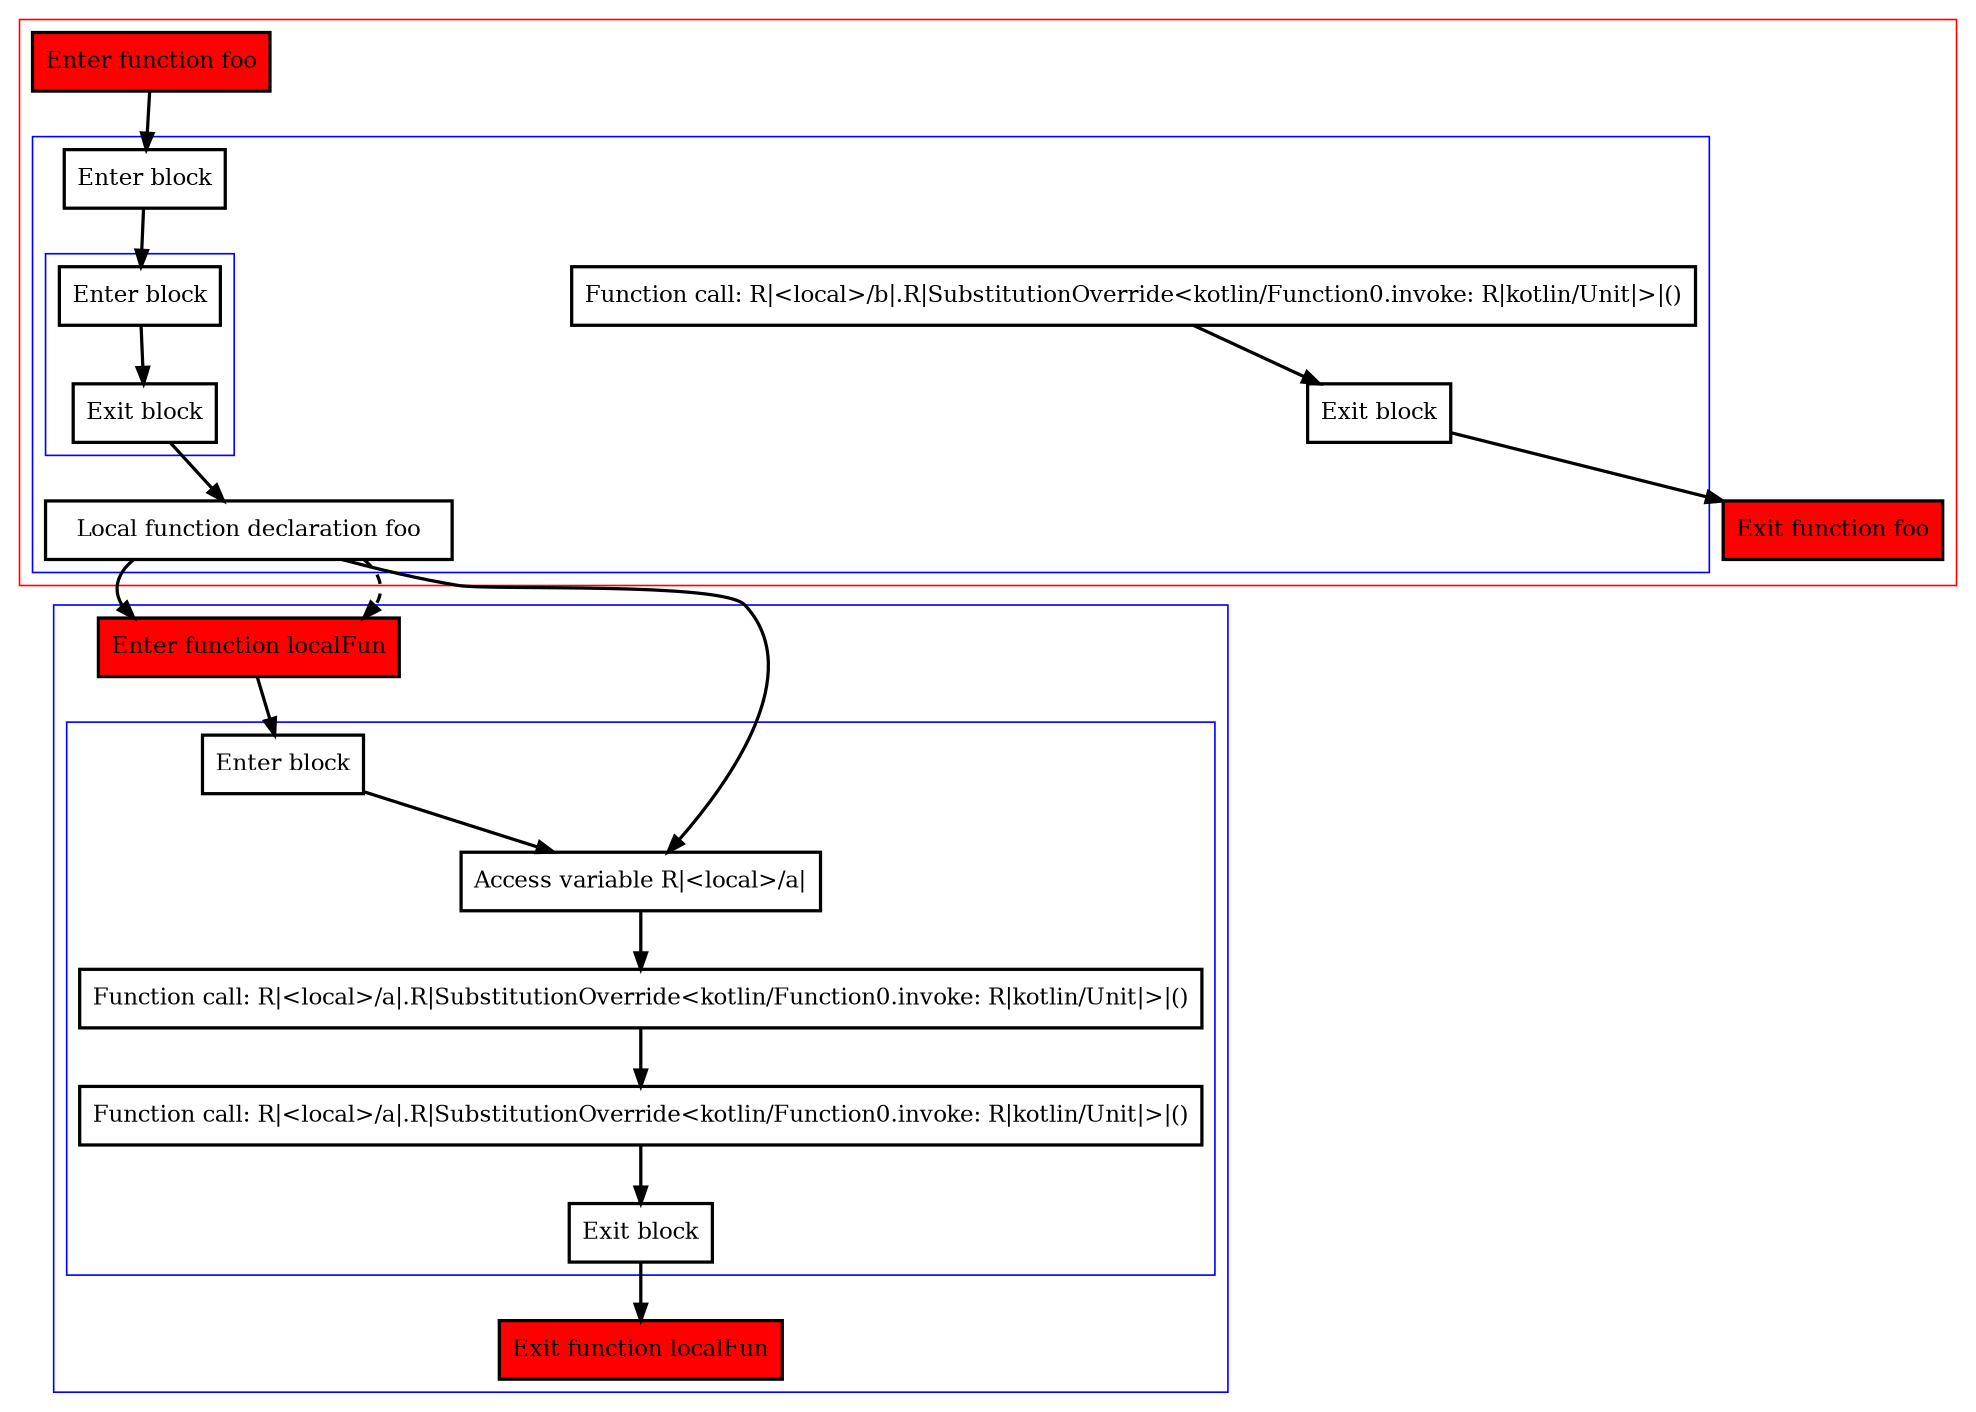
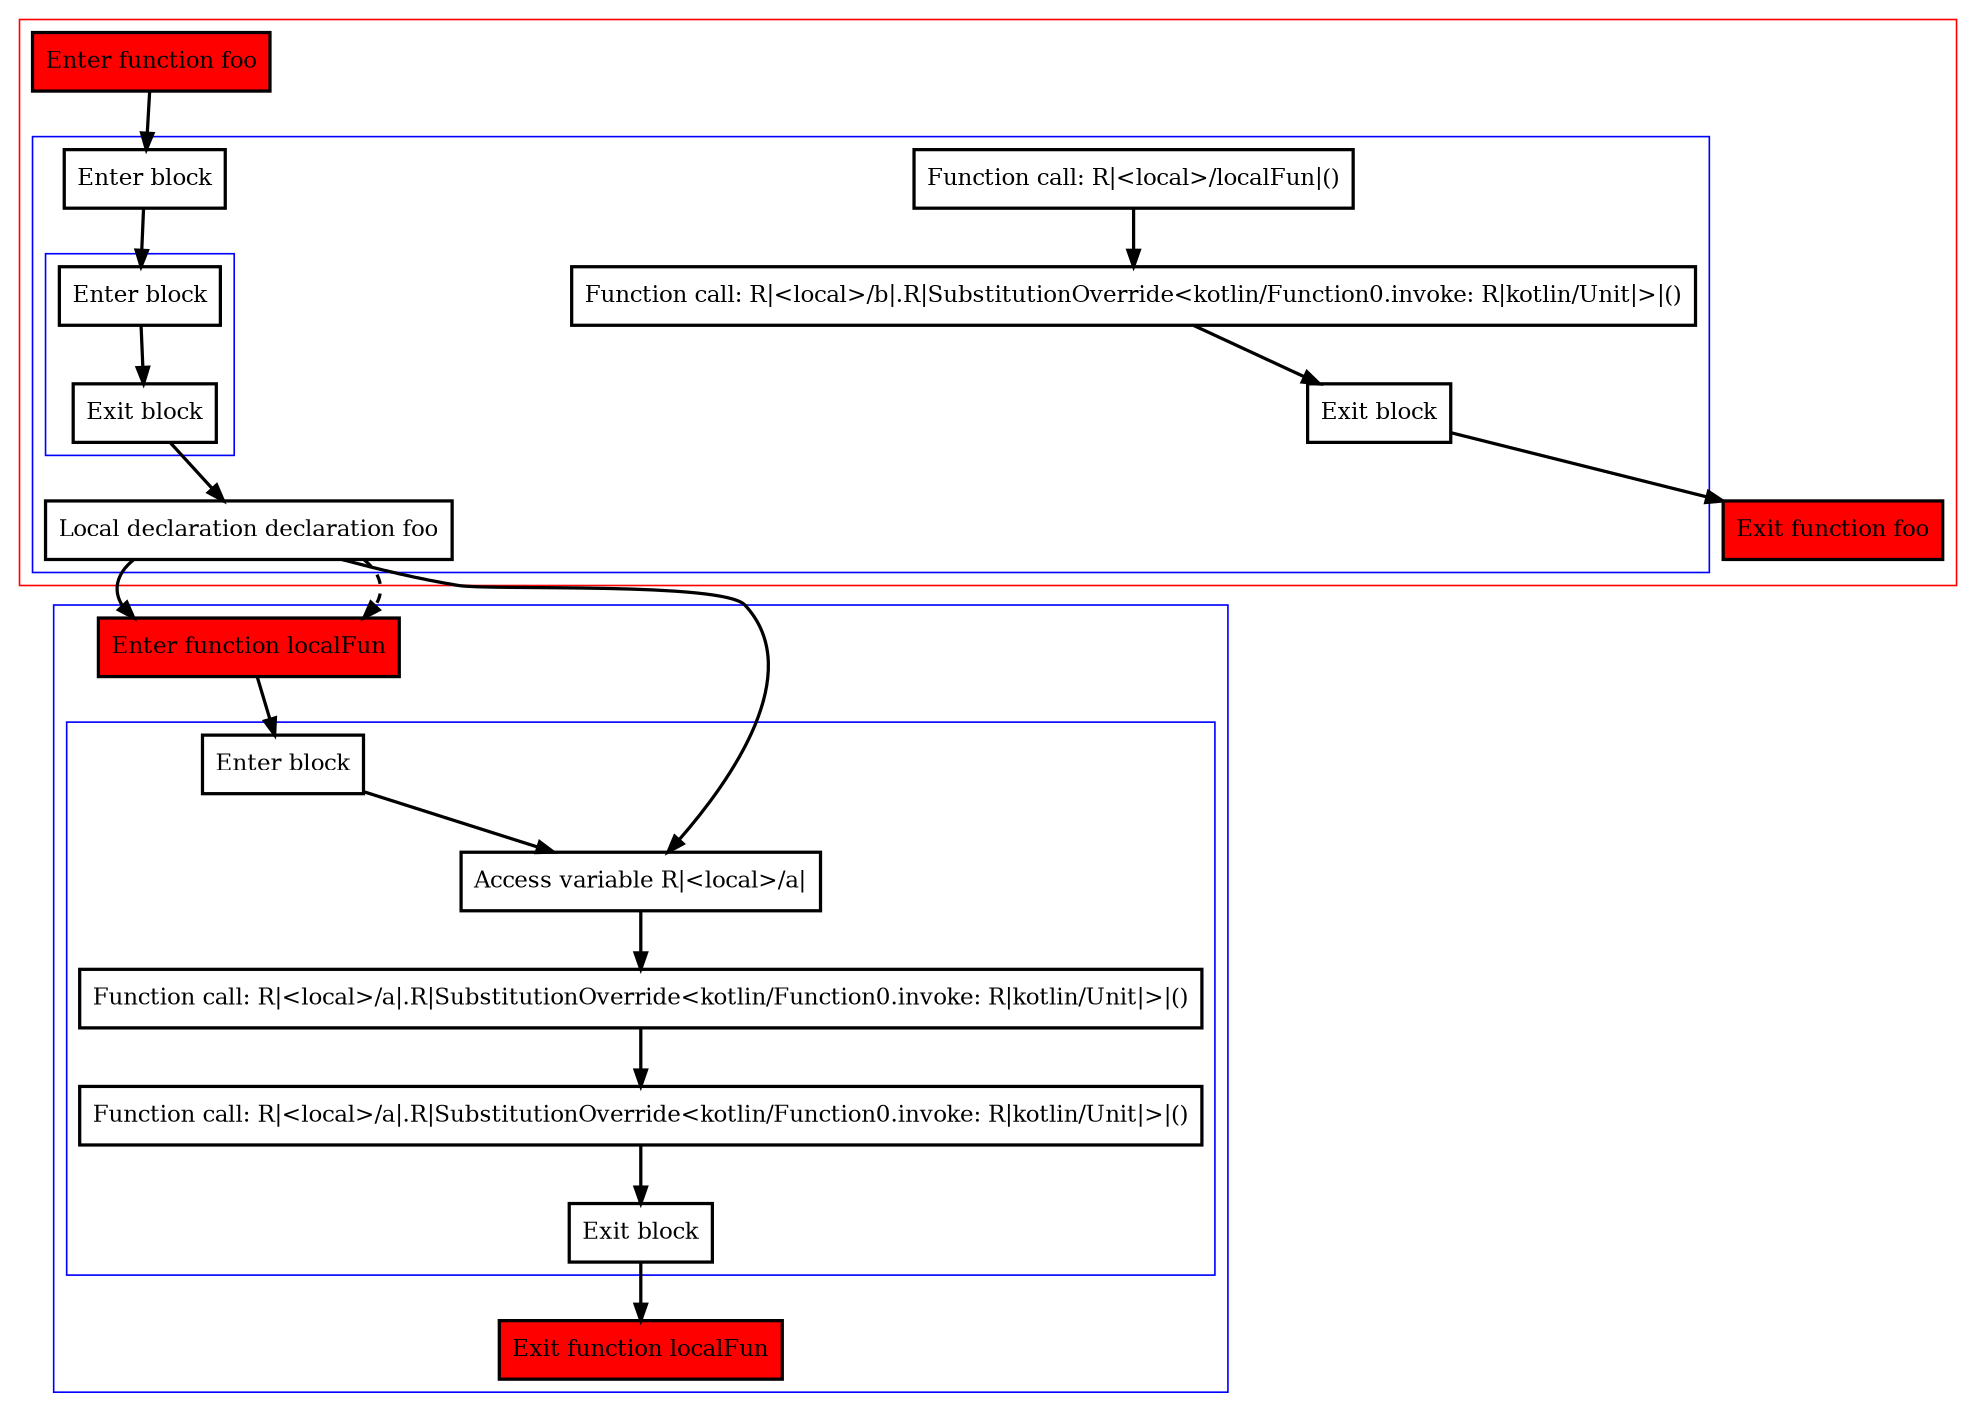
none -> (1134, 179)
(249, 530) -> (249, 530)
